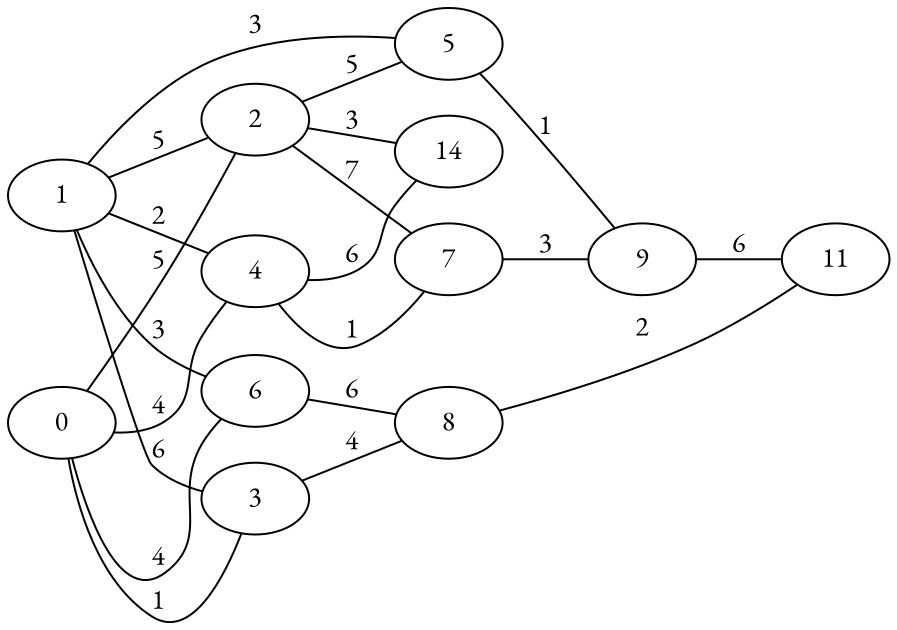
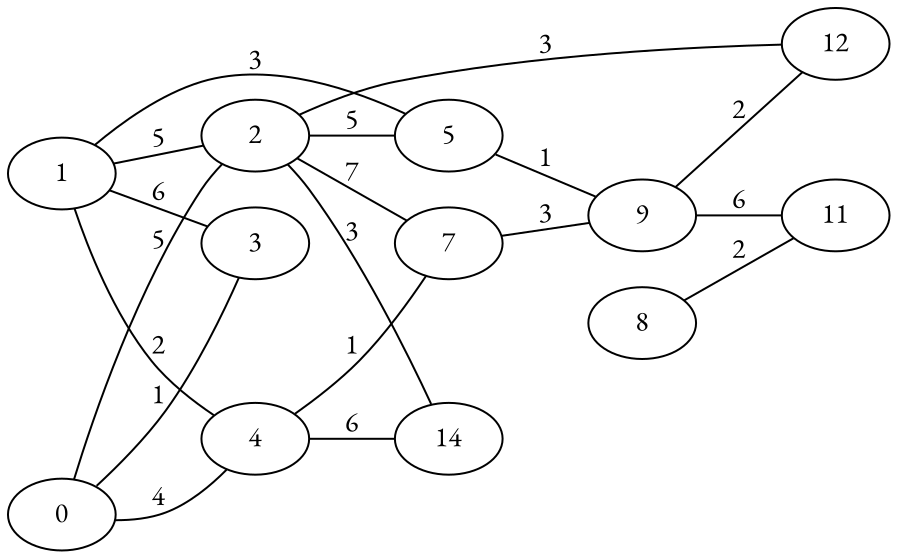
none -> (836, 44)
(255, 391) -> none
(352, 461) -> none
